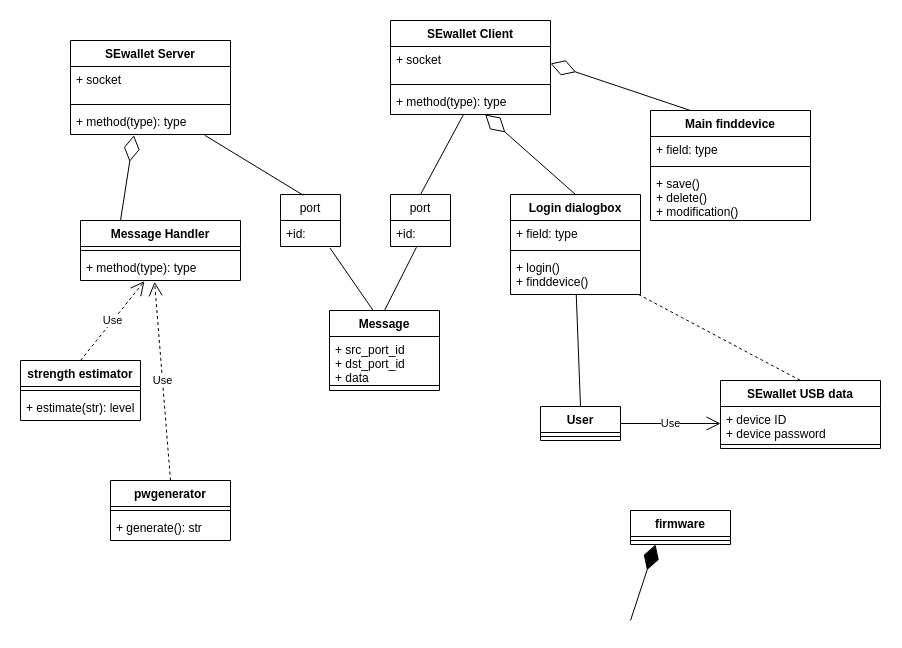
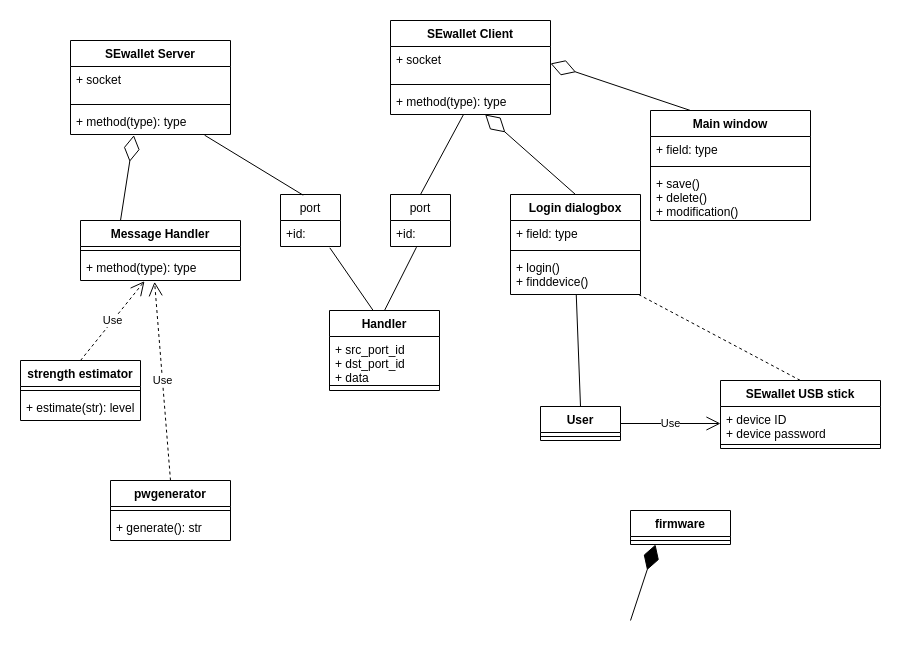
(730, 124) -> (730, 124)
(384, 324) -> (384, 324)
(800, 394) -> (800, 394)
